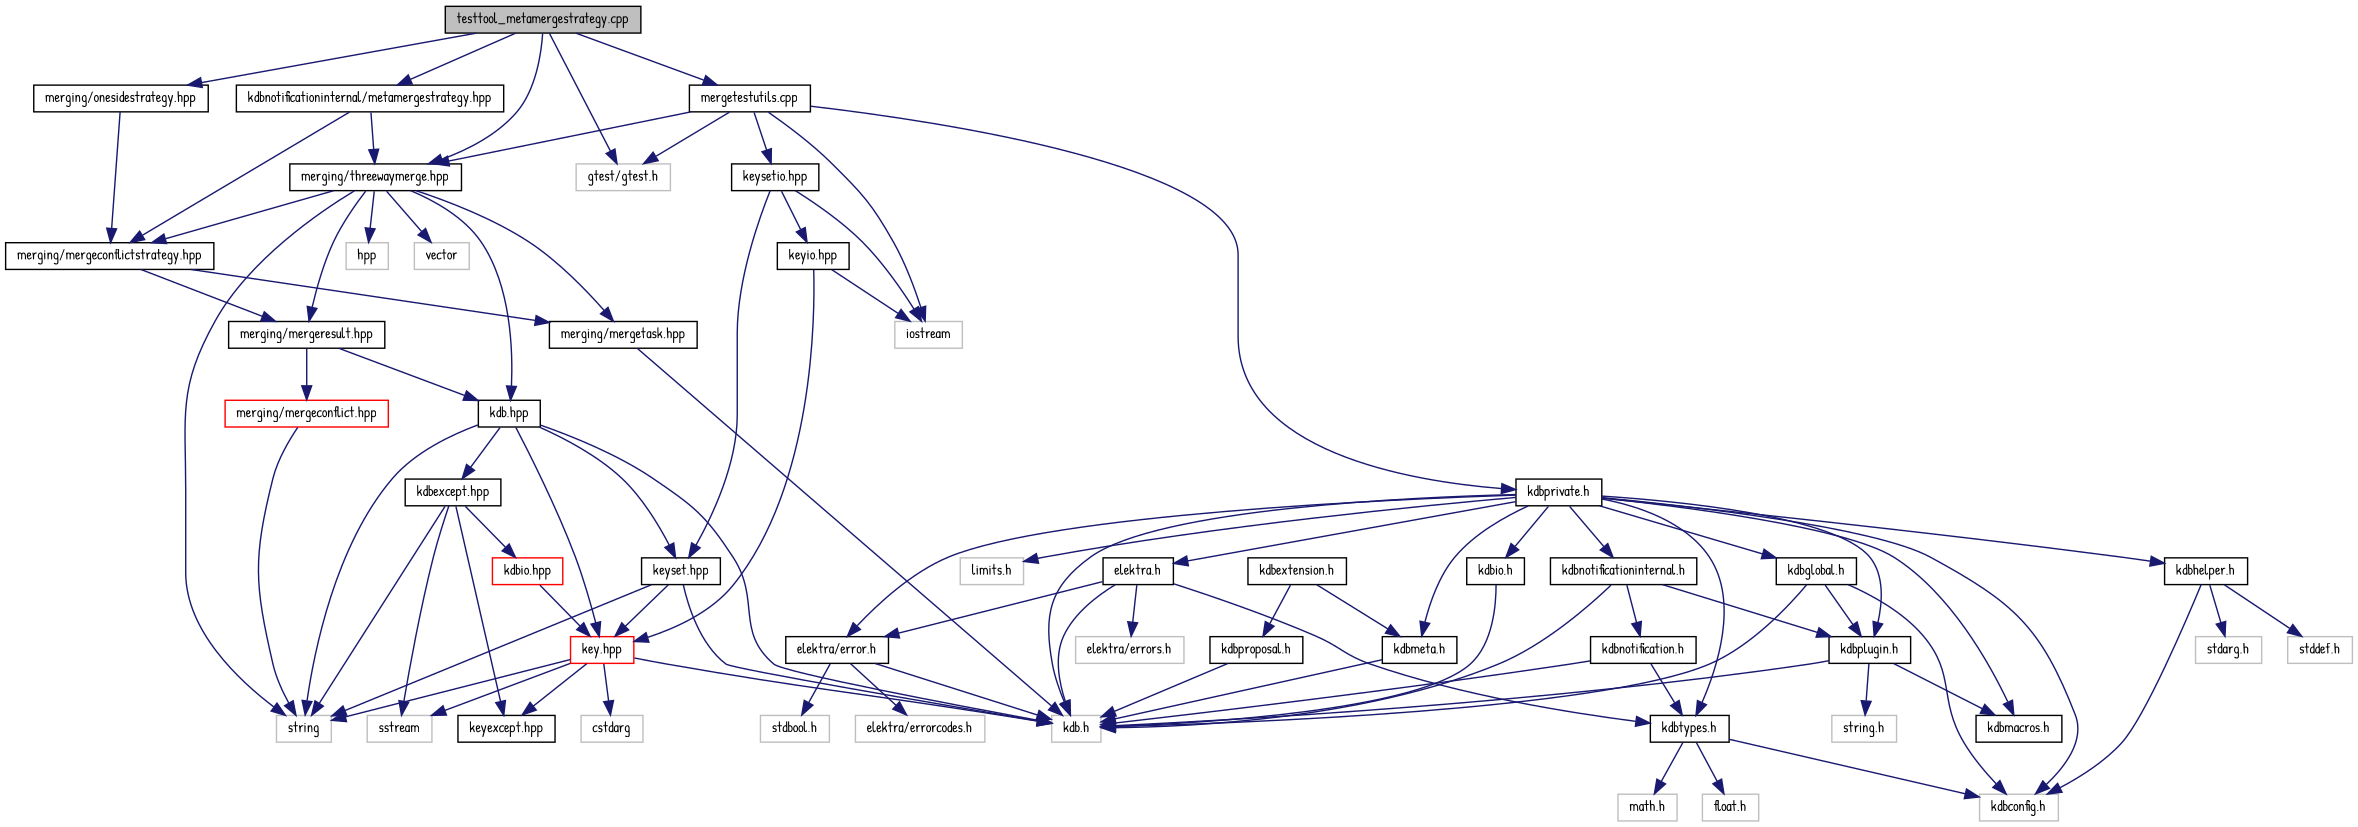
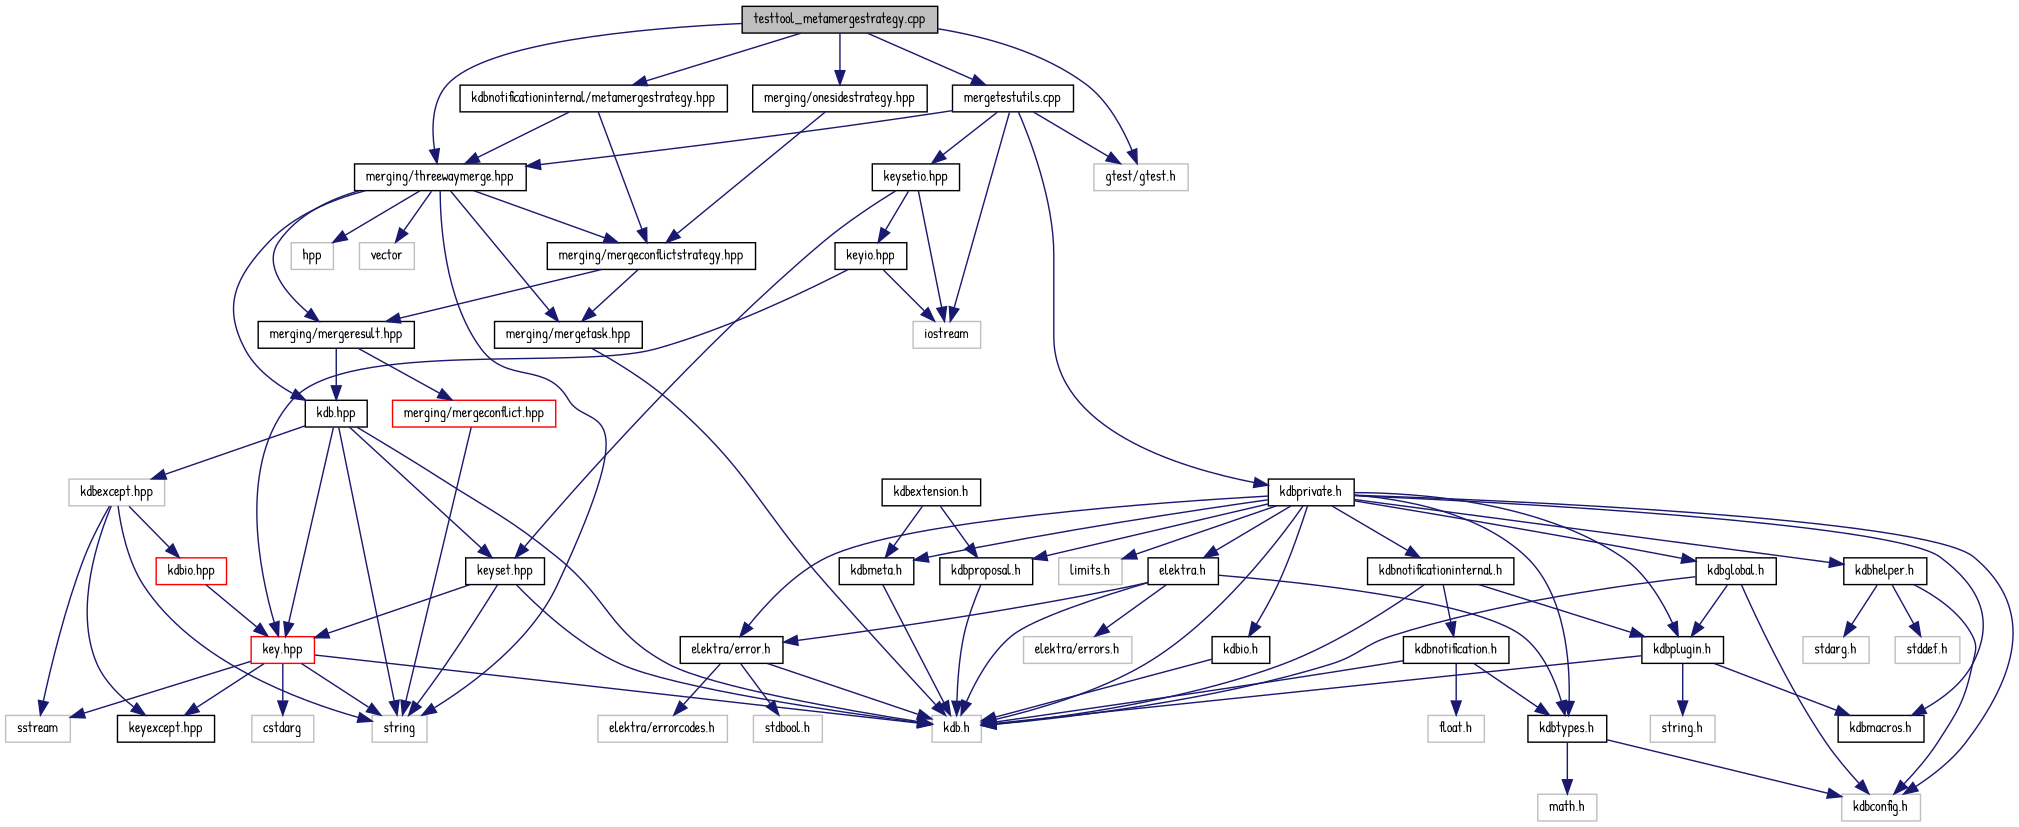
(453, 492) -> (117, 492)
none -> (1157, 530)
(1707, 762) -> (1456, 684)
